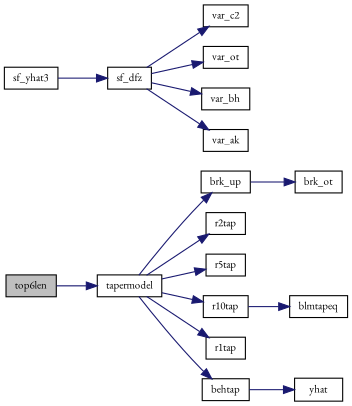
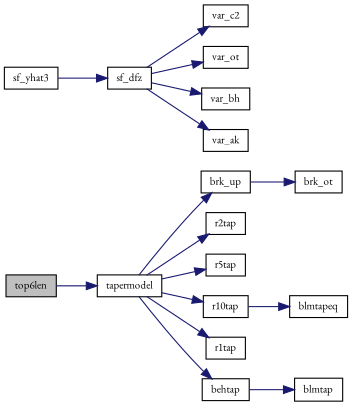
(319, 390) -> (319, 390)
